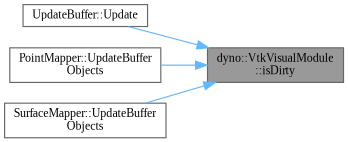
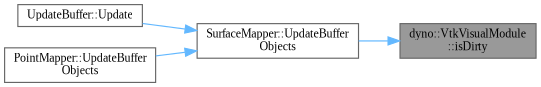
(163, 36) -> (164, 26)
(178, 65) -> (171, 54)
